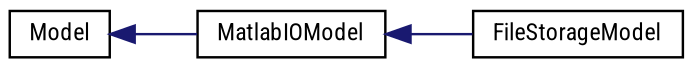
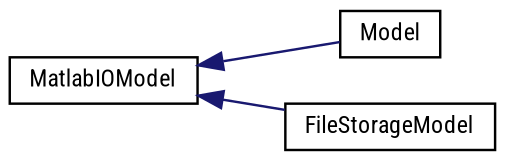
(166, 34) -> (281, 52)
